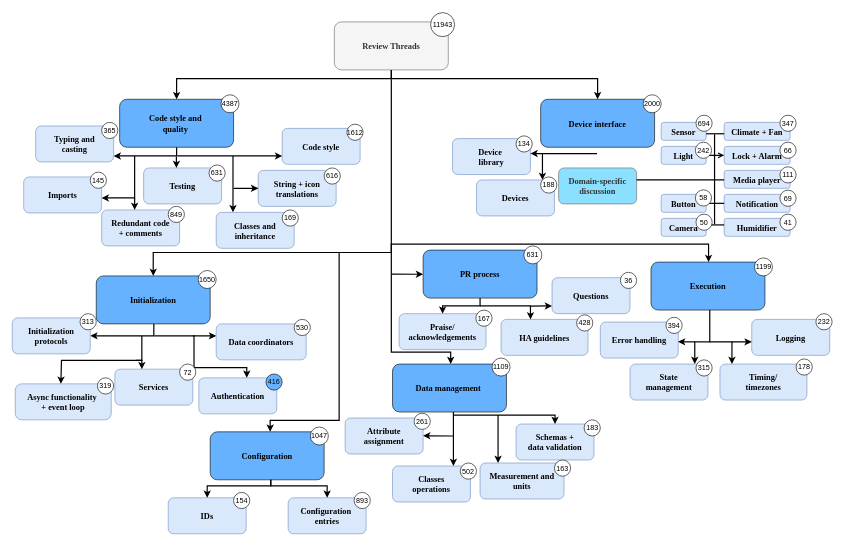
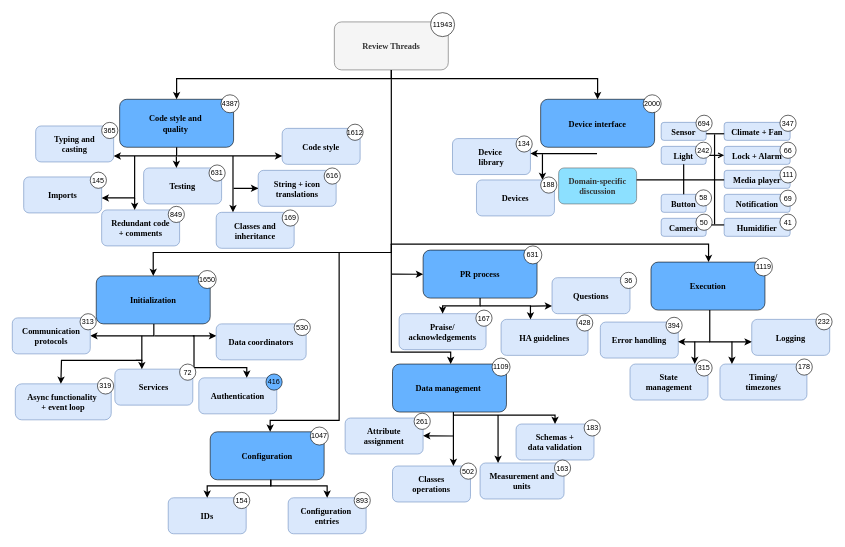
(716, 203) -> (684, 181)
(764, 267) -> (764, 267)
(51, 331) -> (51, 331)
